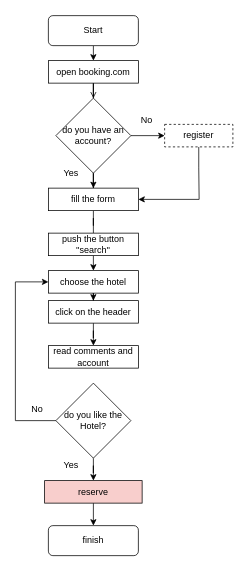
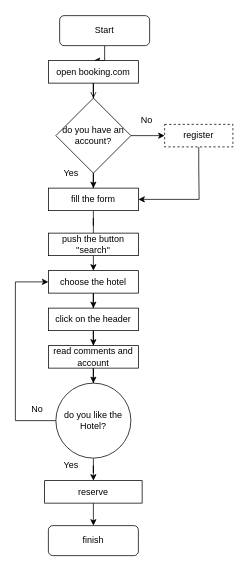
(93, 30) -> (105, 30)
(93, 312) -> (93, 319)
none -> (93, 378)
(93, 420) -> (93, 420)
(93, 492) -> (93, 492)
